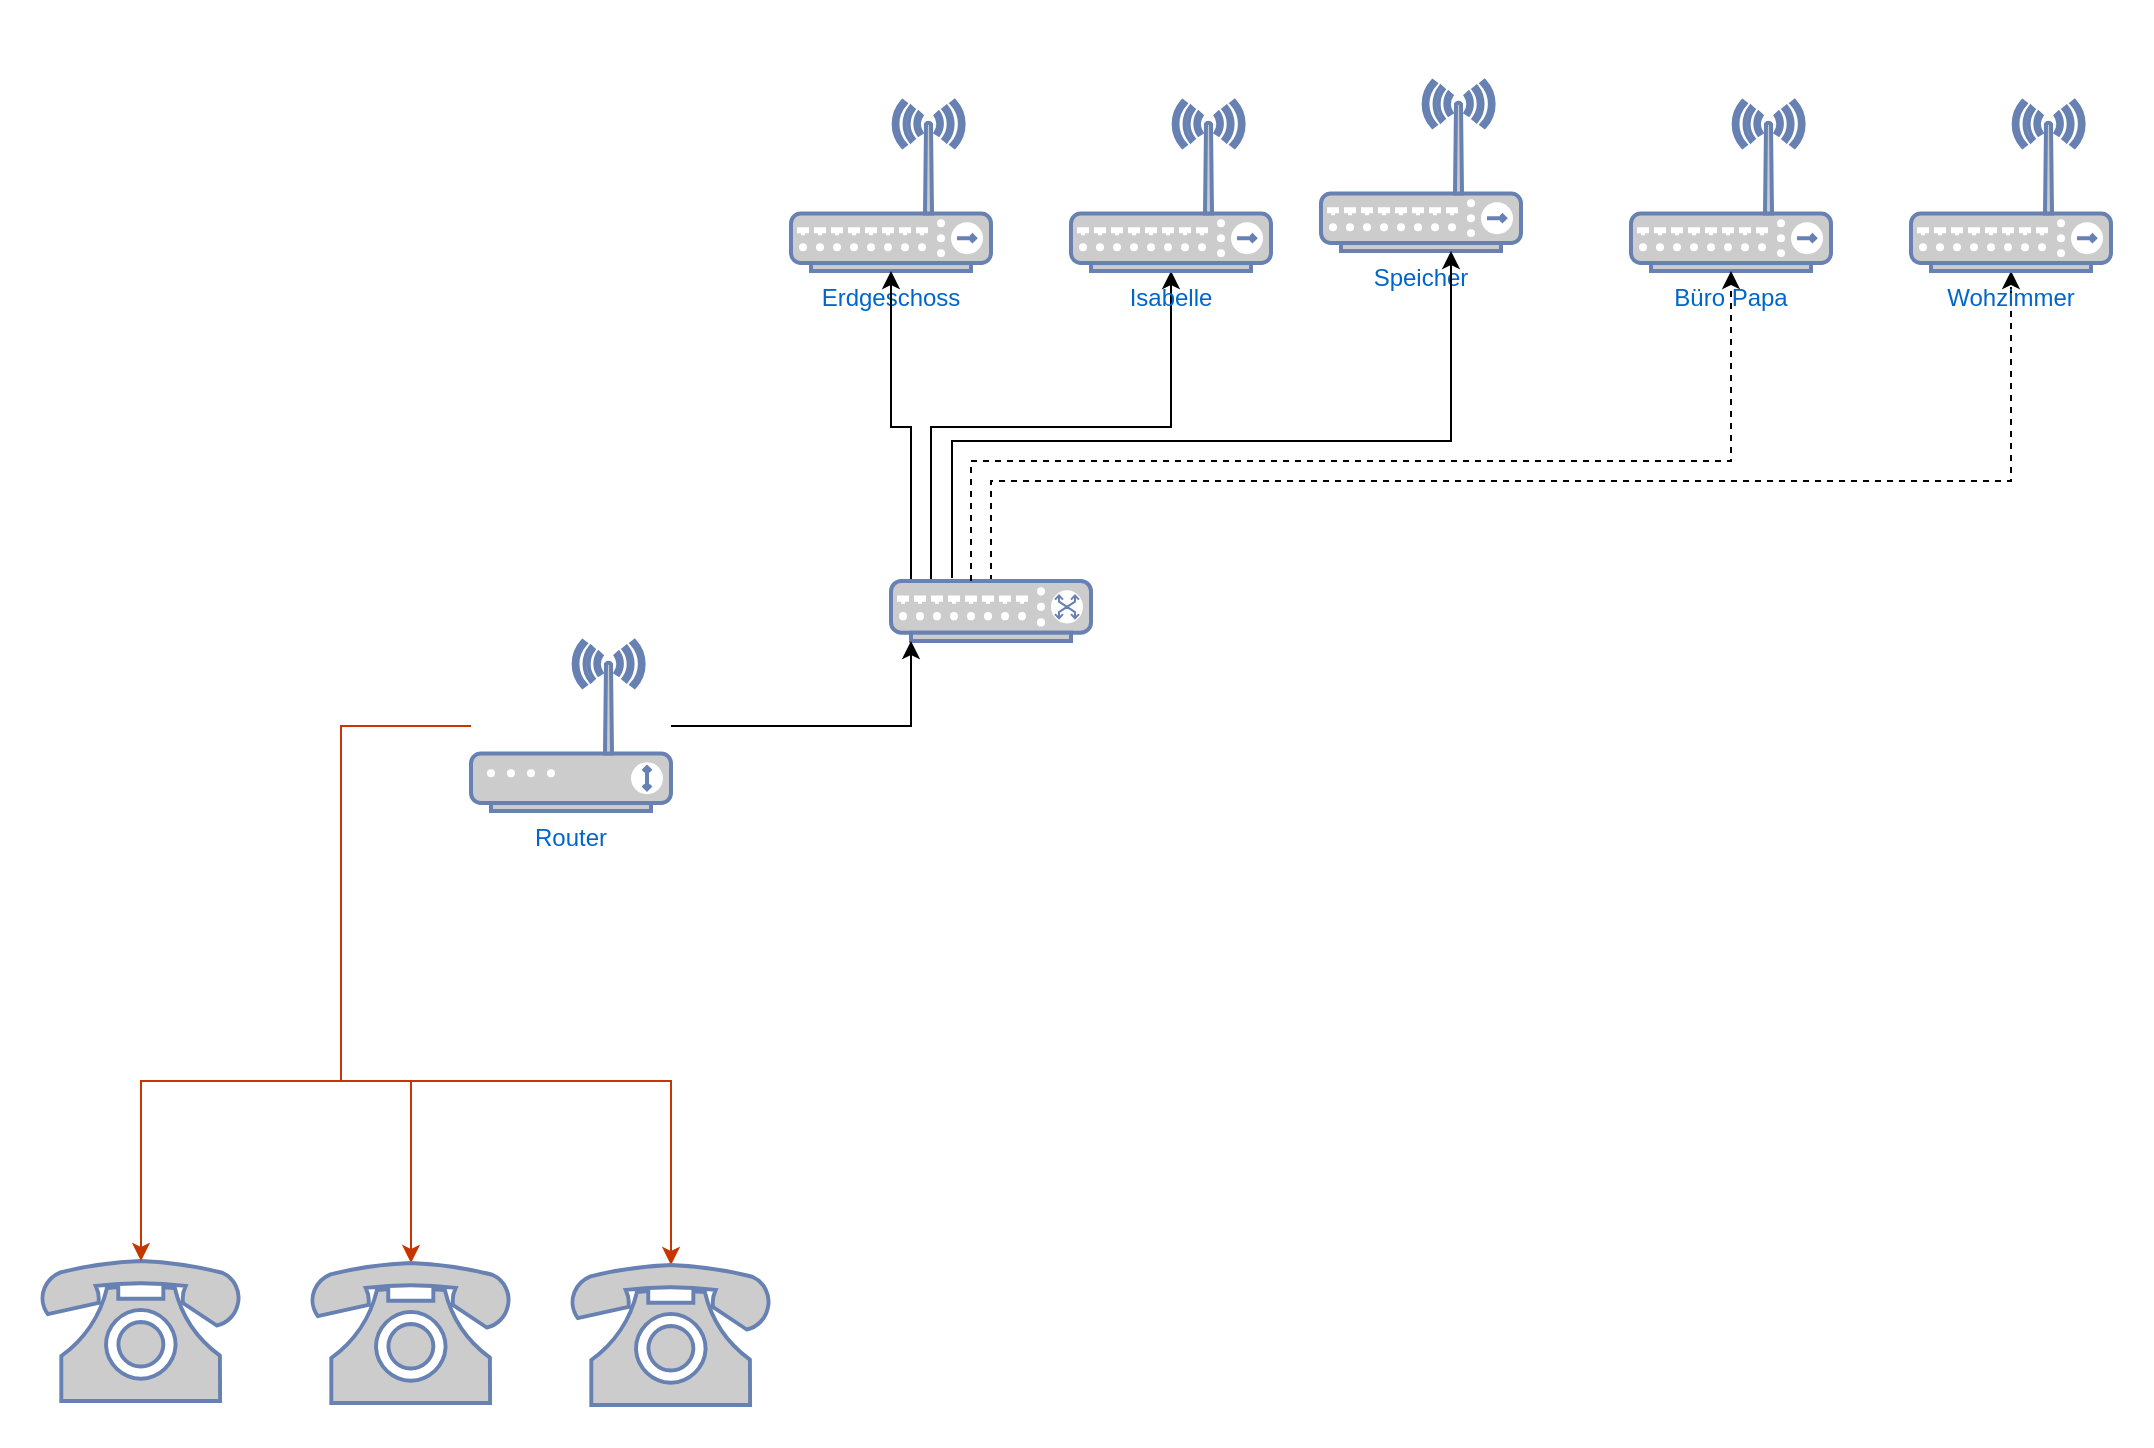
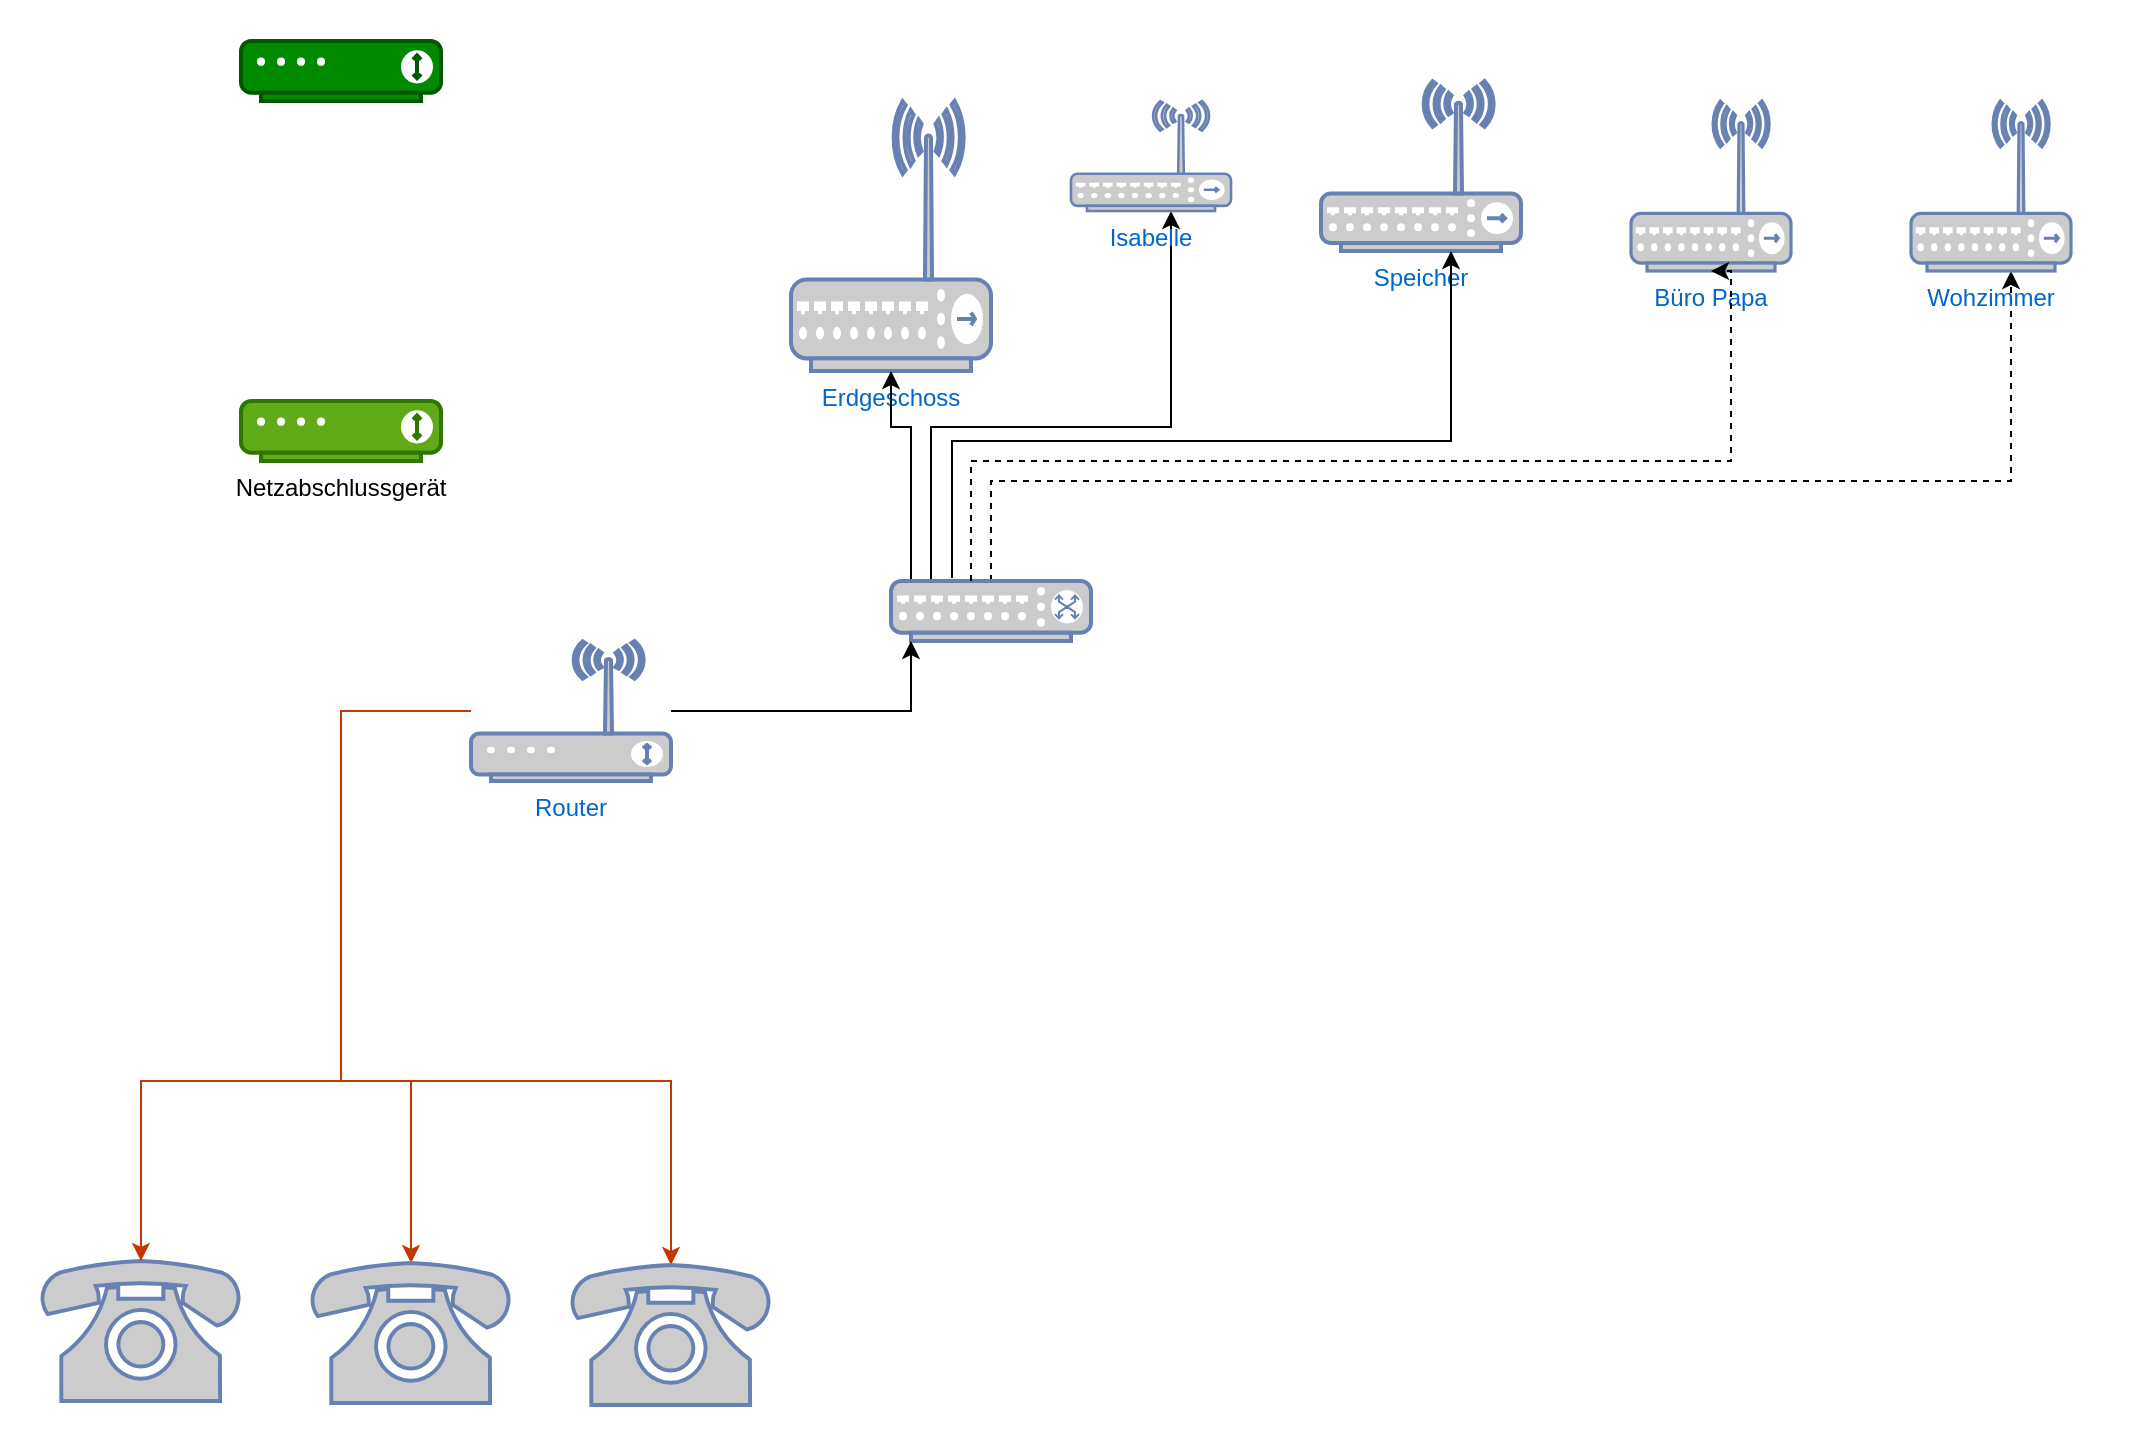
none -> (341, 71)
(891, 186) -> (891, 236)
(1171, 186) -> (1151, 156)
(1731, 186) -> (1711, 186)
(2011, 186) -> (1991, 186)
none -> (341, 431)
(571, 726) -> (571, 711)
